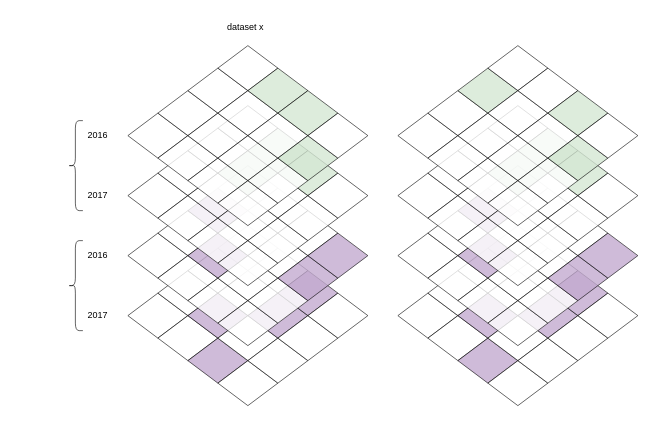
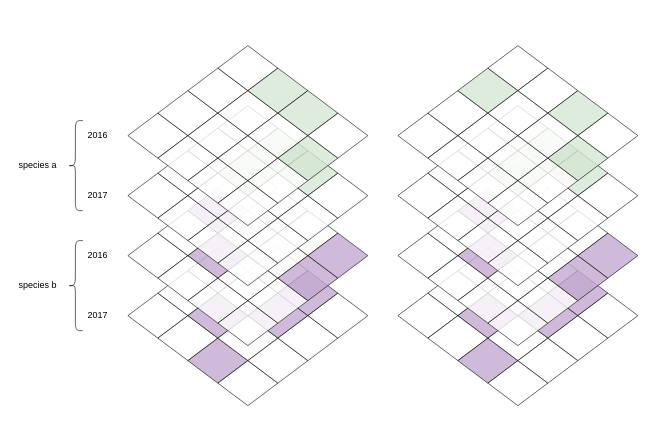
(246, 27) -> none
none -> (38, 165)
none -> (38, 285)
